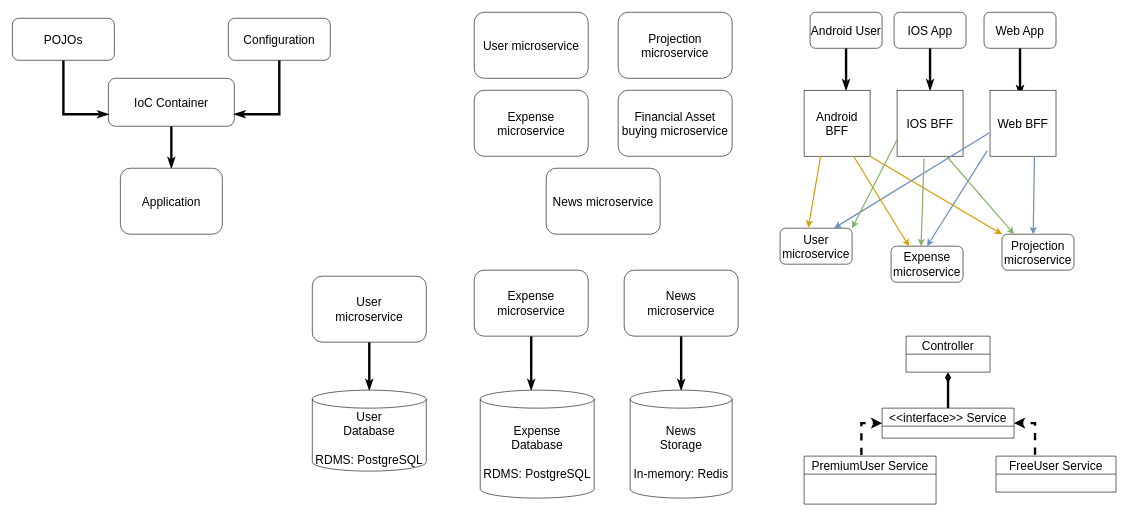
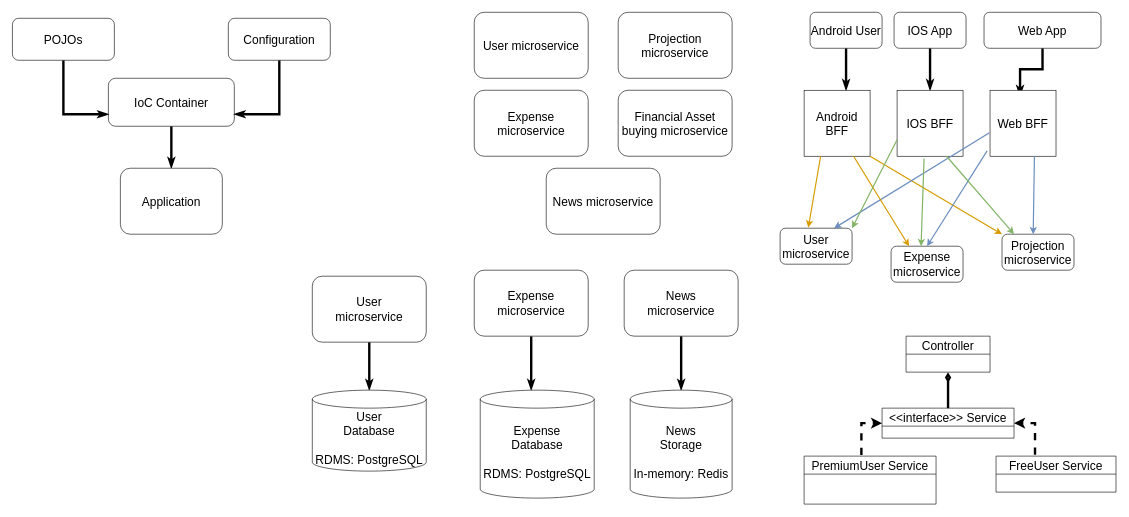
(1020, 30) -> (1043, 30)
